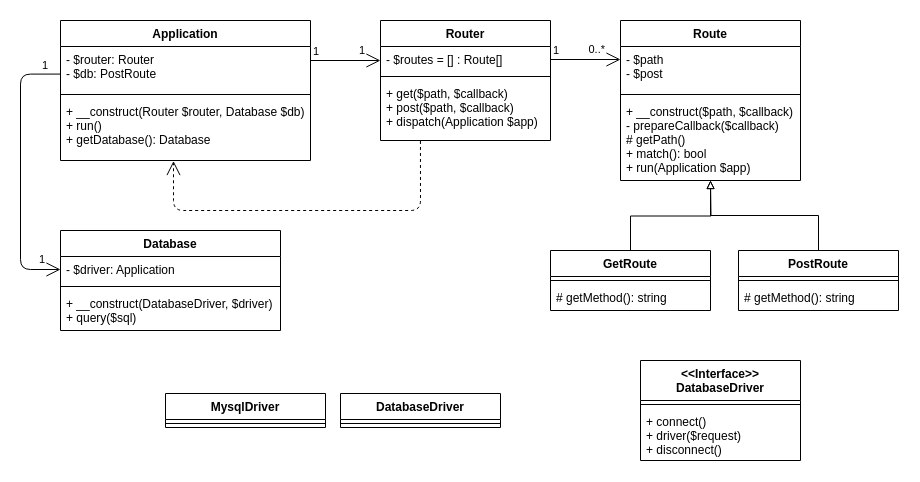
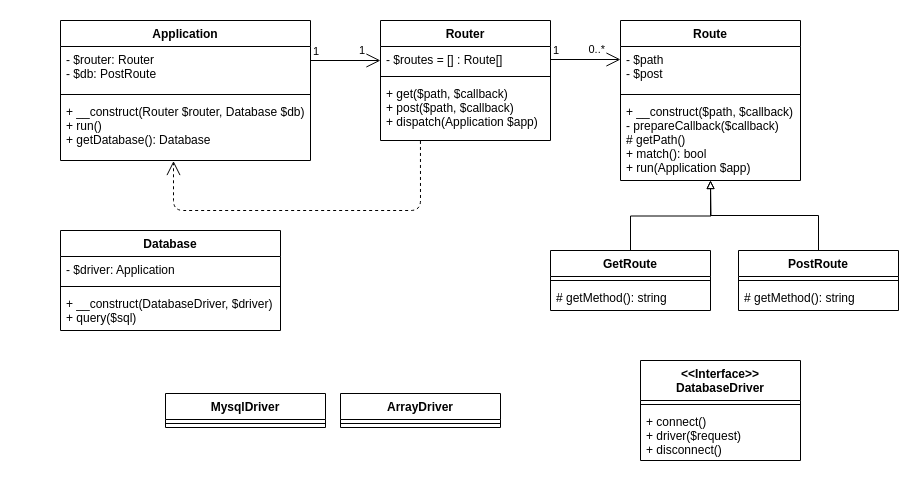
(21, 171) -> none
(420, 407) -> (420, 407)
